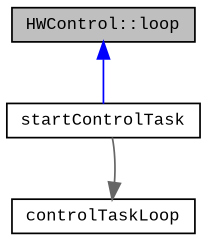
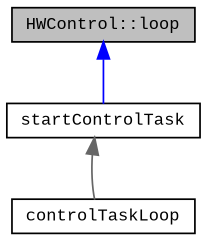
(115, 160) -> (92, 177)
